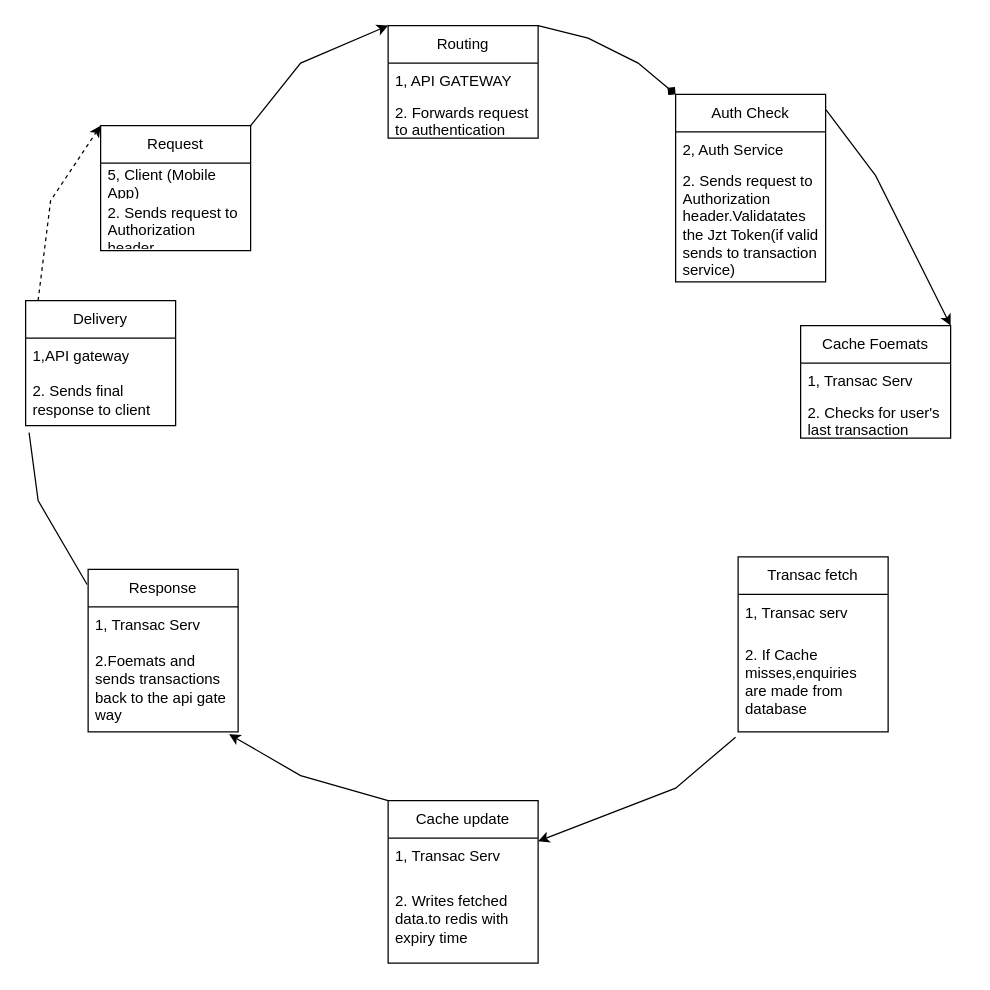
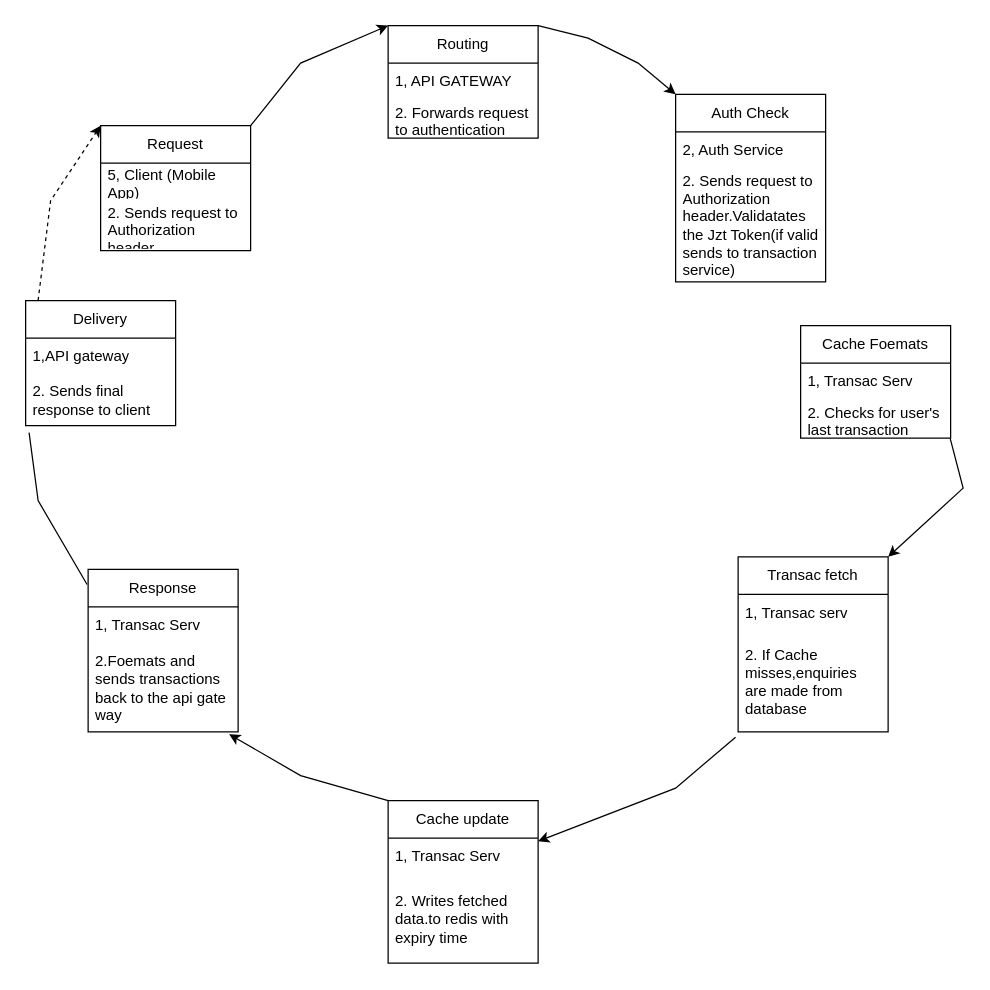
(667, 88) -> (668, 88)
(893, 210) -> none
none -> (947, 503)
